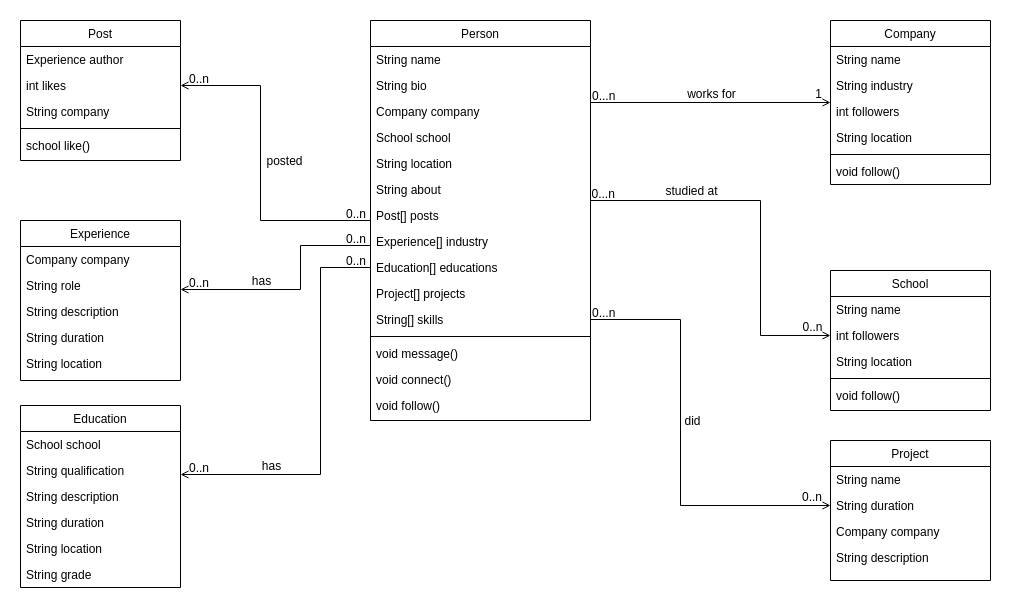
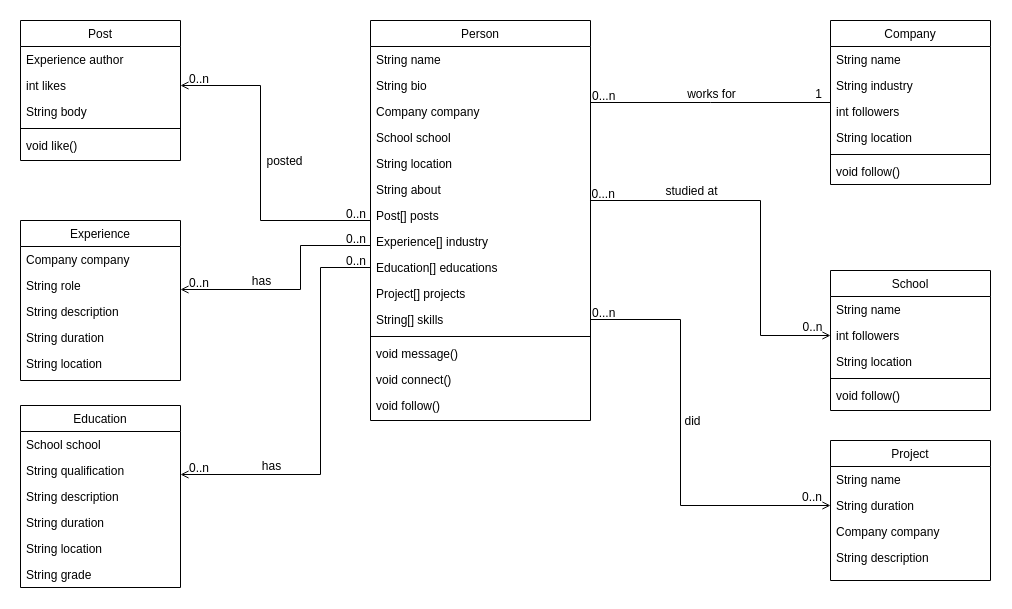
(825, 103) -> (825, 103)
(70, 112) -> (60, 112)
(63, 146) -> (57, 146)
